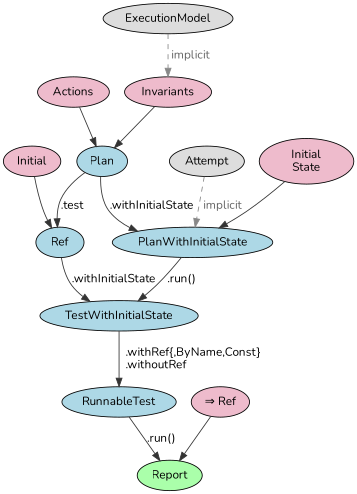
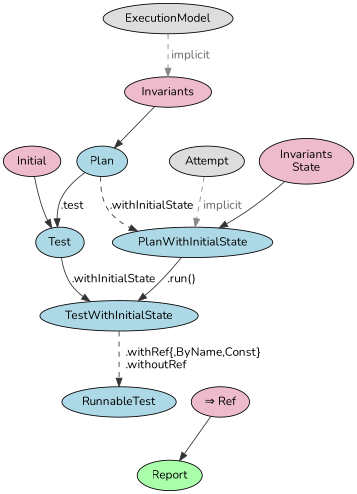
(73, 92) -> none
(307, 161) -> (307, 161)
(107, 207) -> (107, 207)
(60, 242) -> (60, 242)
(119, 355) -> (119, 355)
(142, 435) -> none
